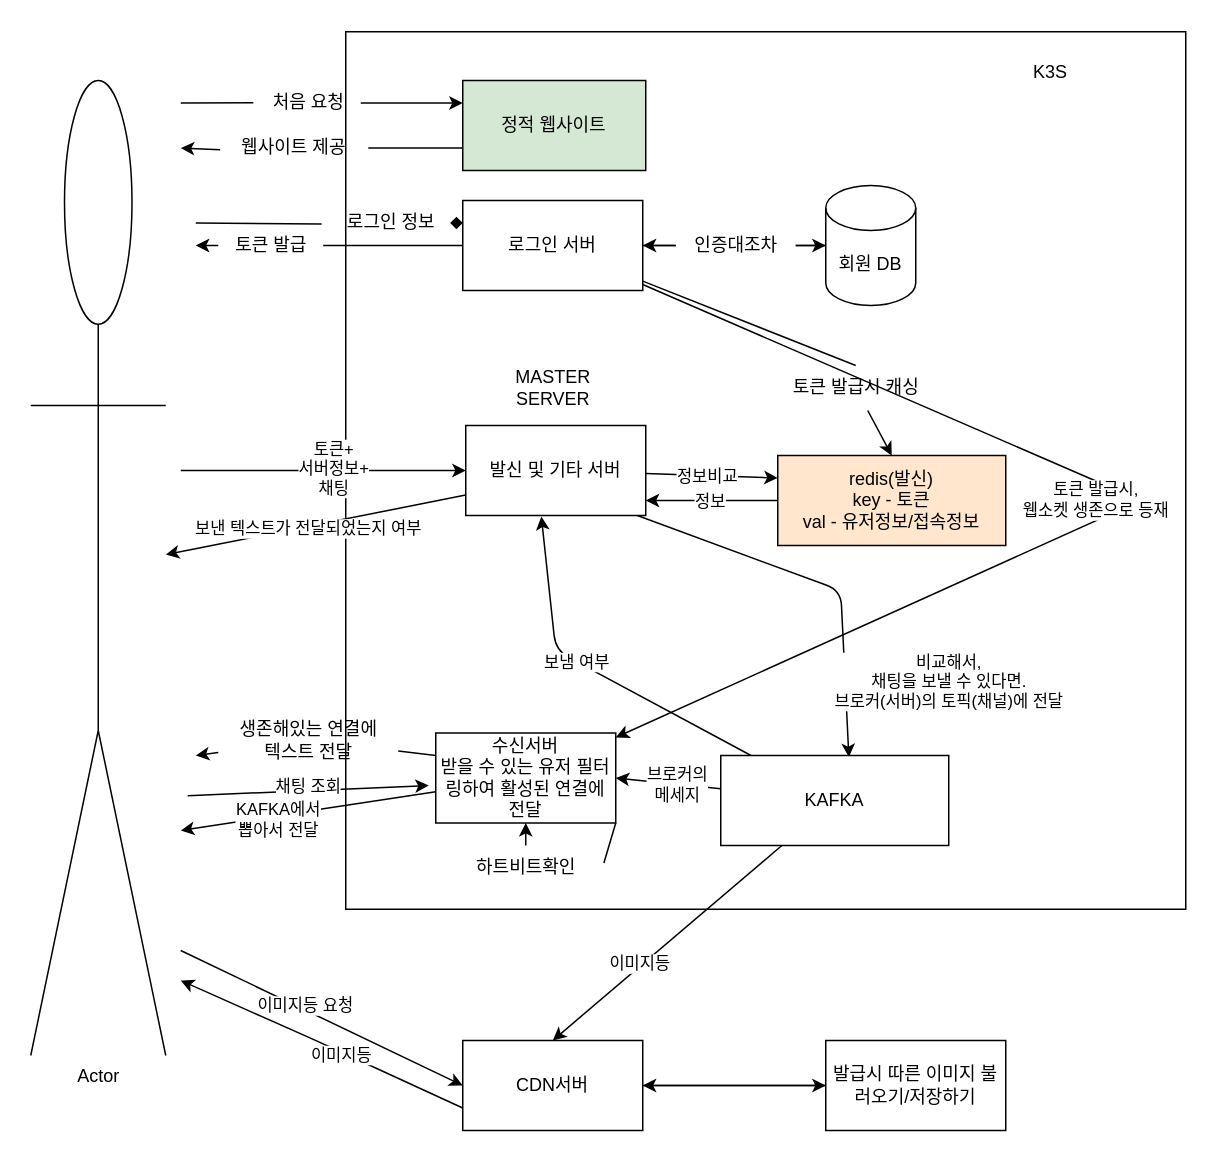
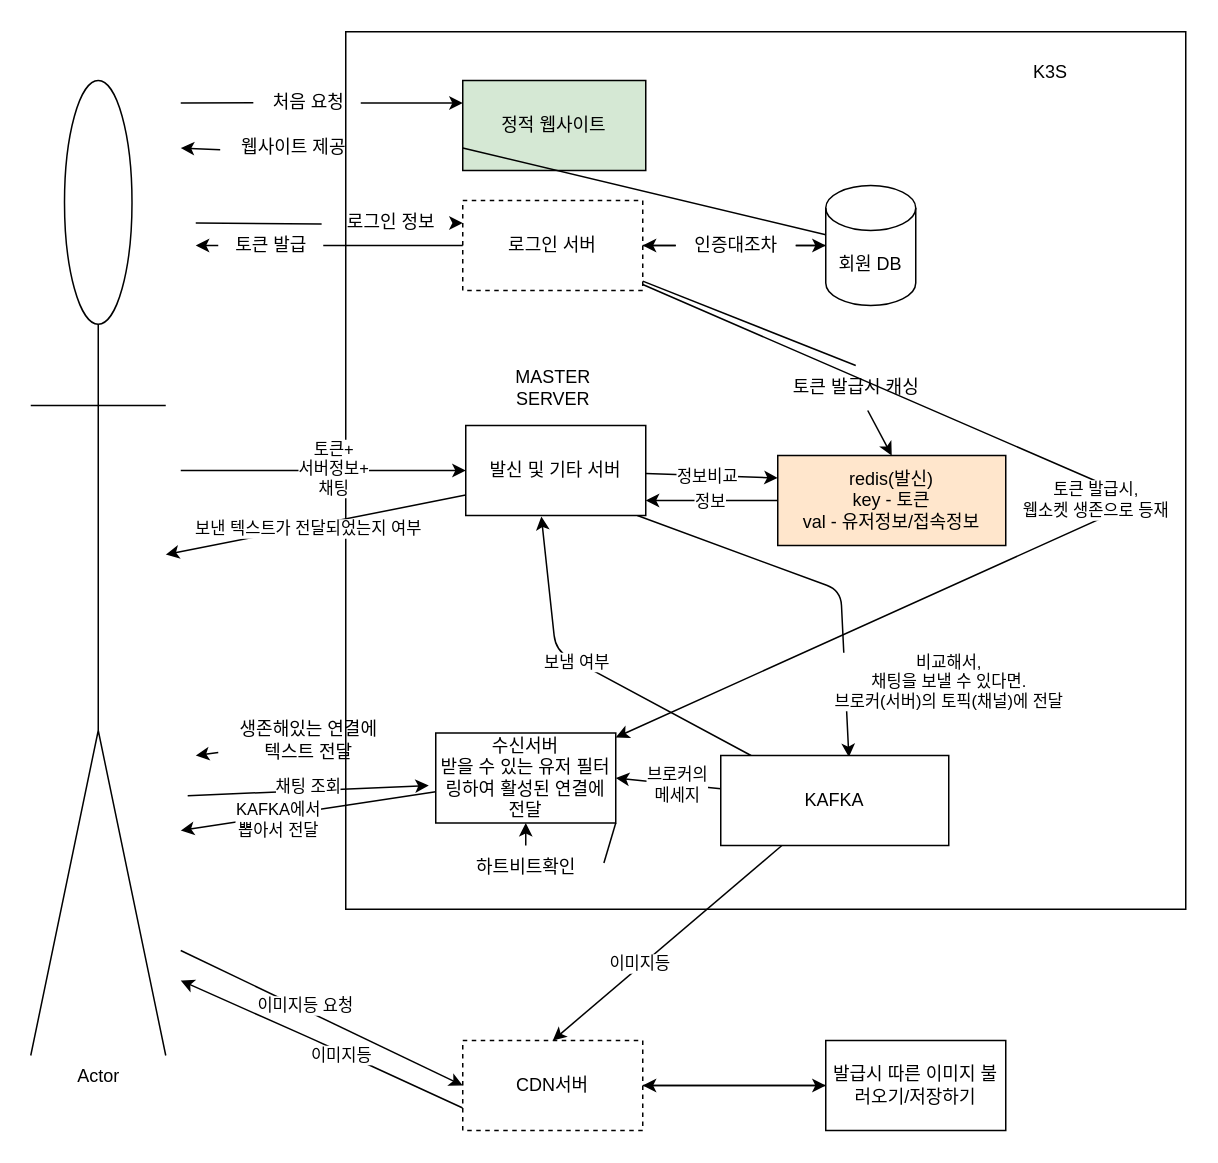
(416, 148) -> (644, 191)
(456, 223) -> (456, 223)
(553, 245) -> (553, 245)
(418, 753) -> none
(553, 1085) -> (553, 1085)
